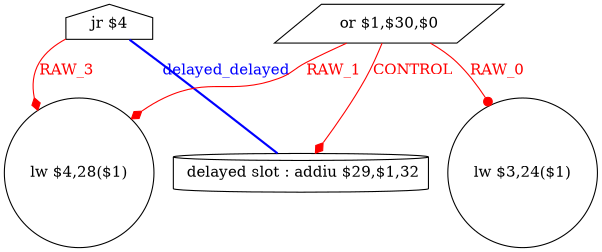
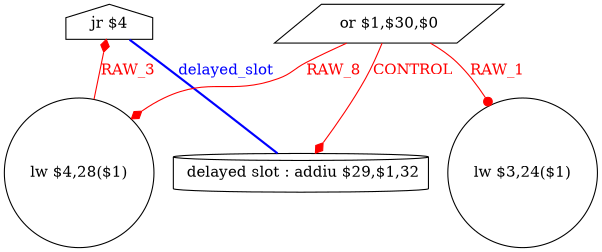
(39, 63) -> (99, 76)
(226, 71) -> (226, 71)
(334, 71) -> (334, 71)
(497, 71) -> (497, 71)
